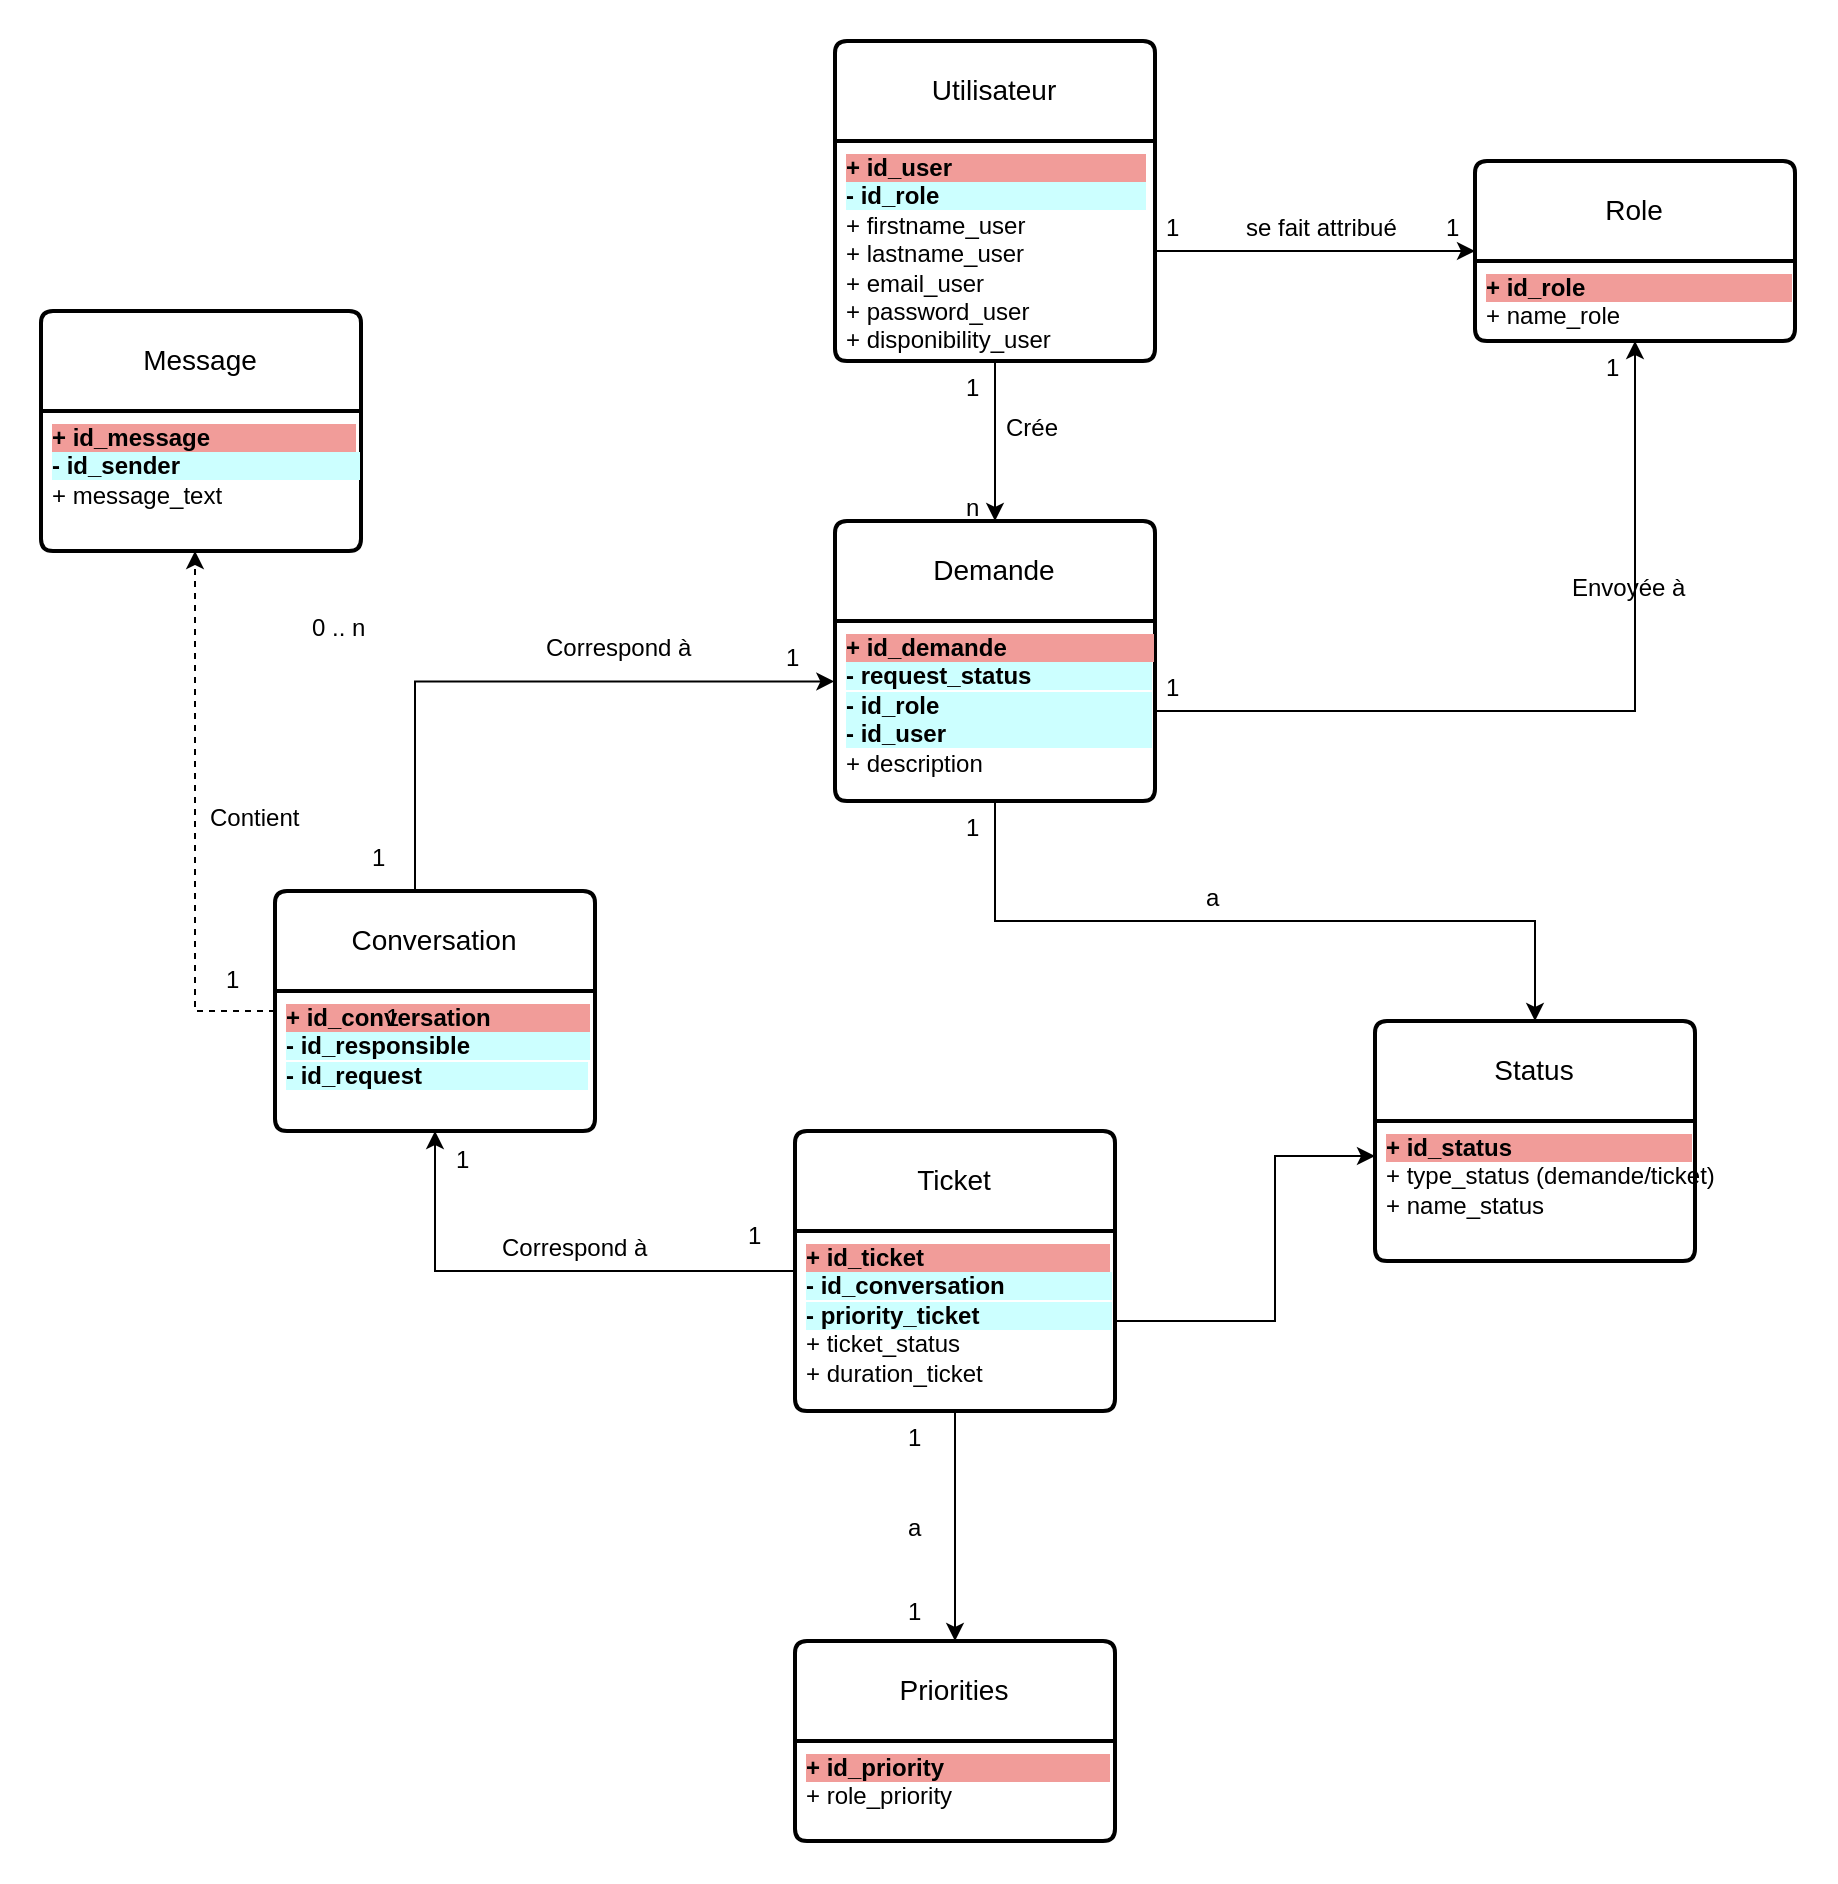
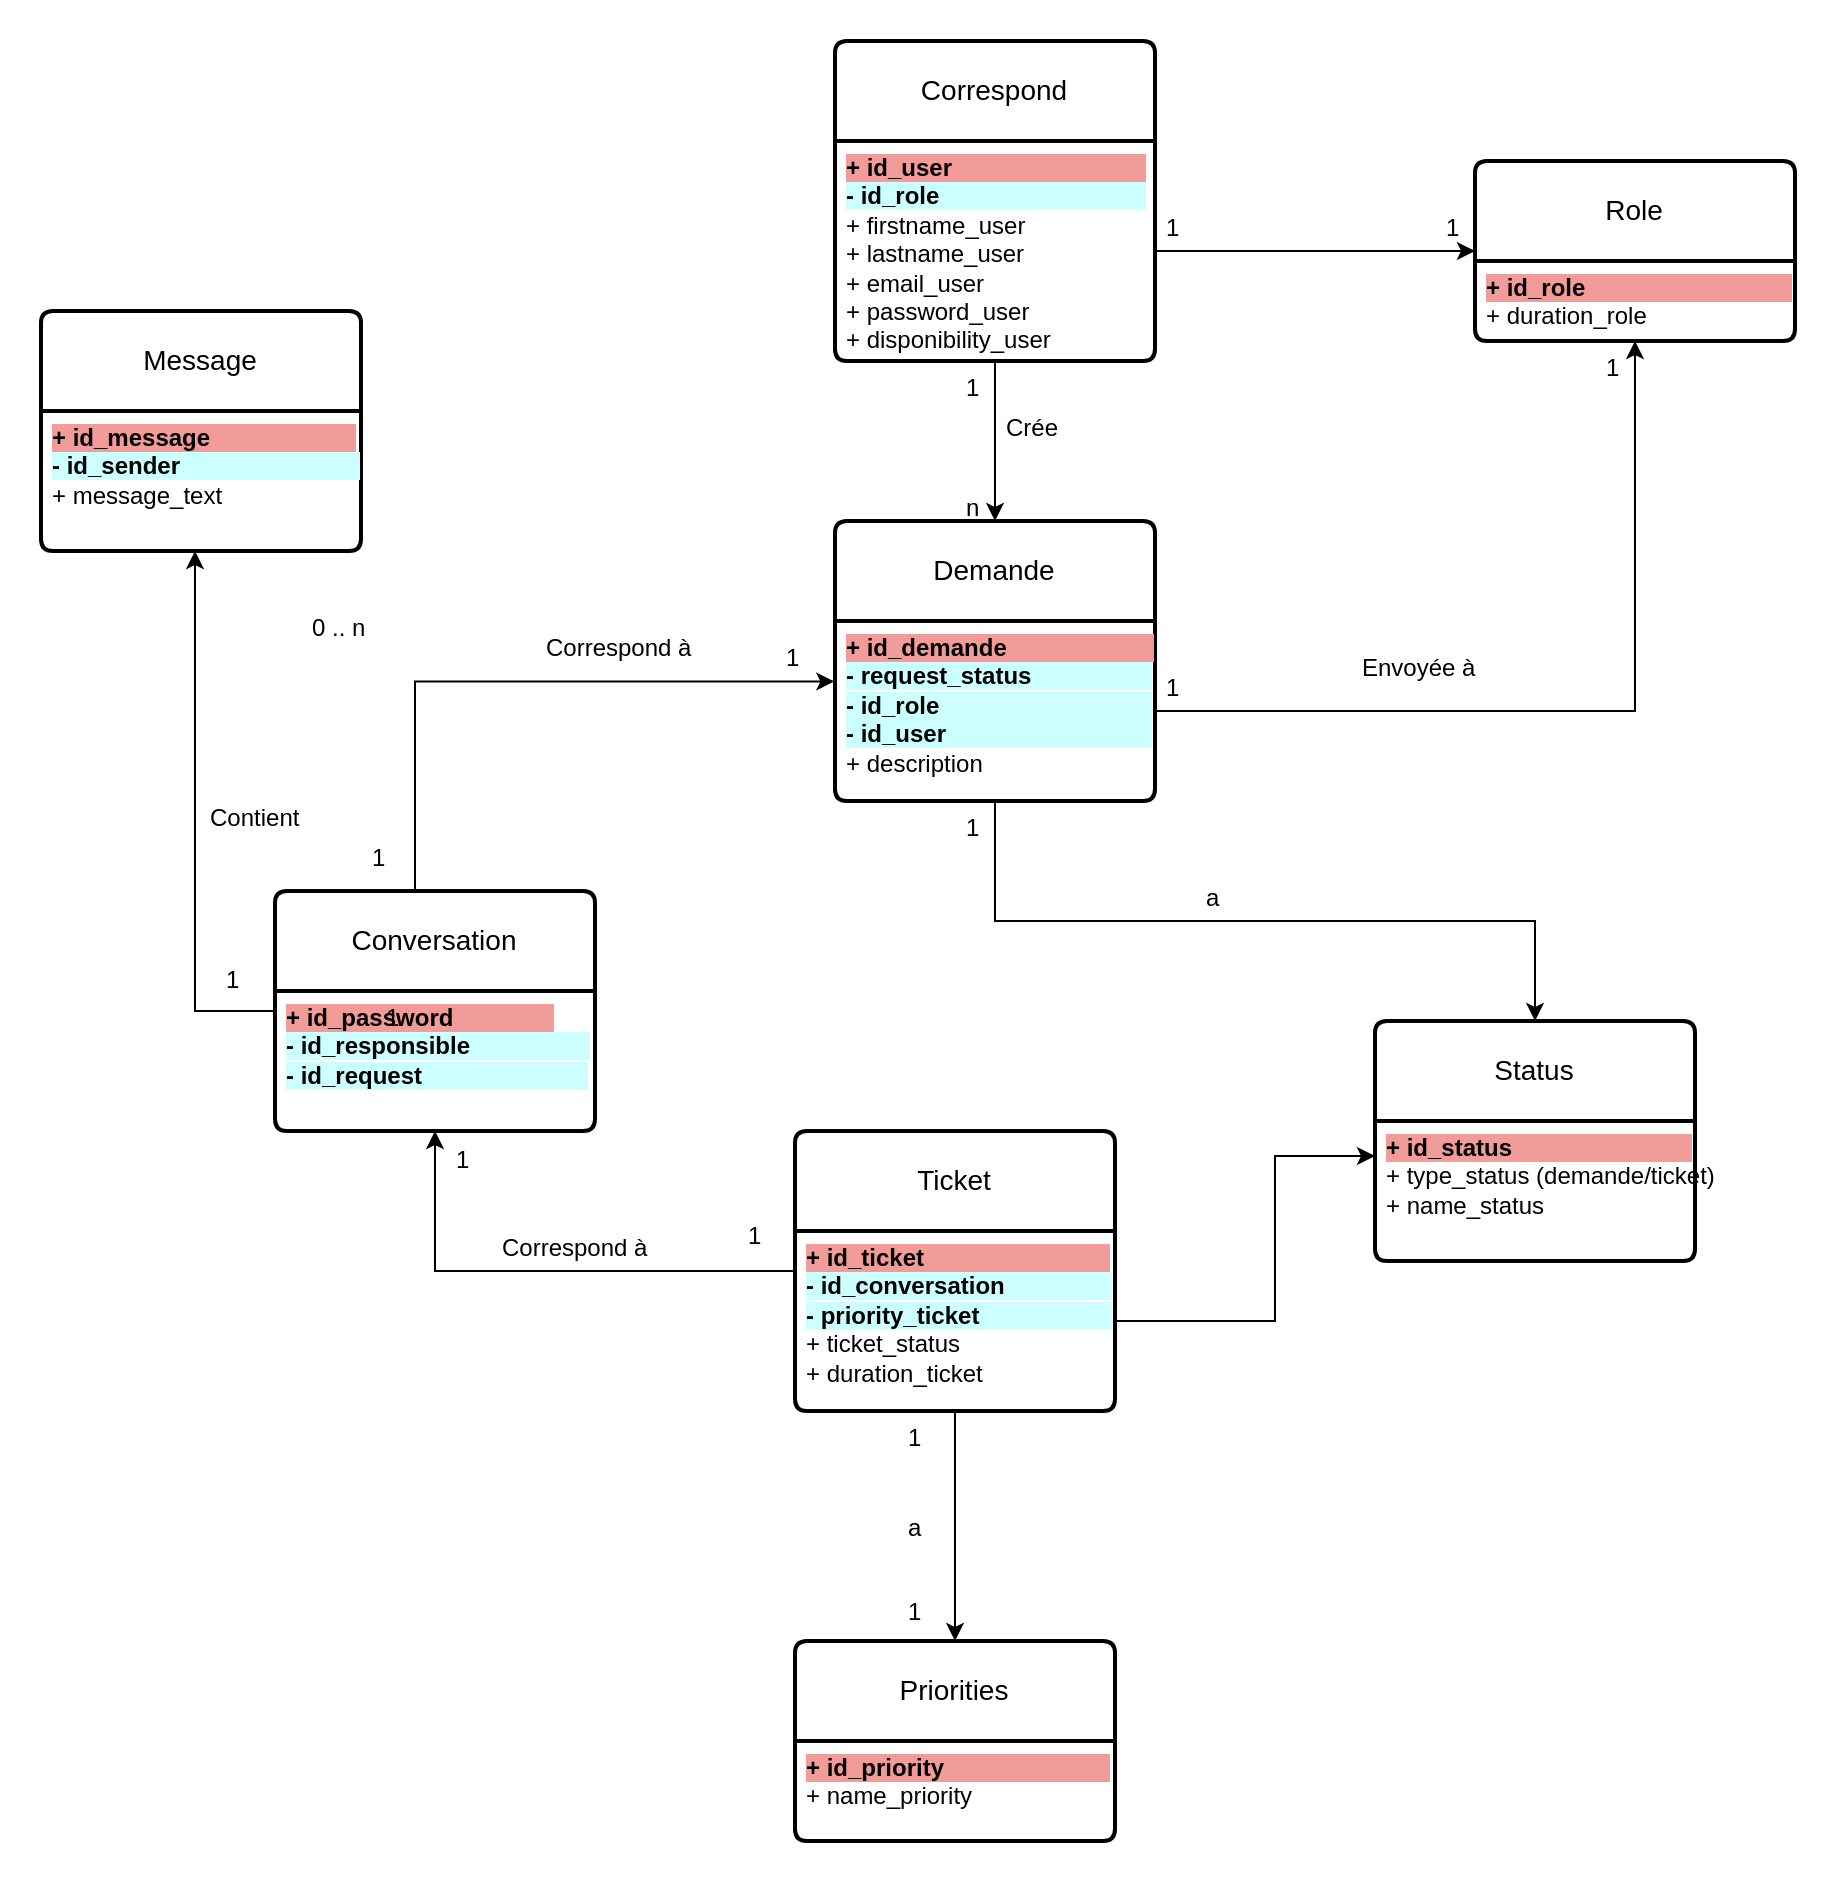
(995, 91) -> (995, 91)
(1335, 231) -> none
(1555, 304) -> (1578, 304)
(1656, 591) -> (1446, 671)
(195, 825) -> (195, 825)
(392, 1048) -> (382, 1048)
(895, 1784) -> (898, 1784)
